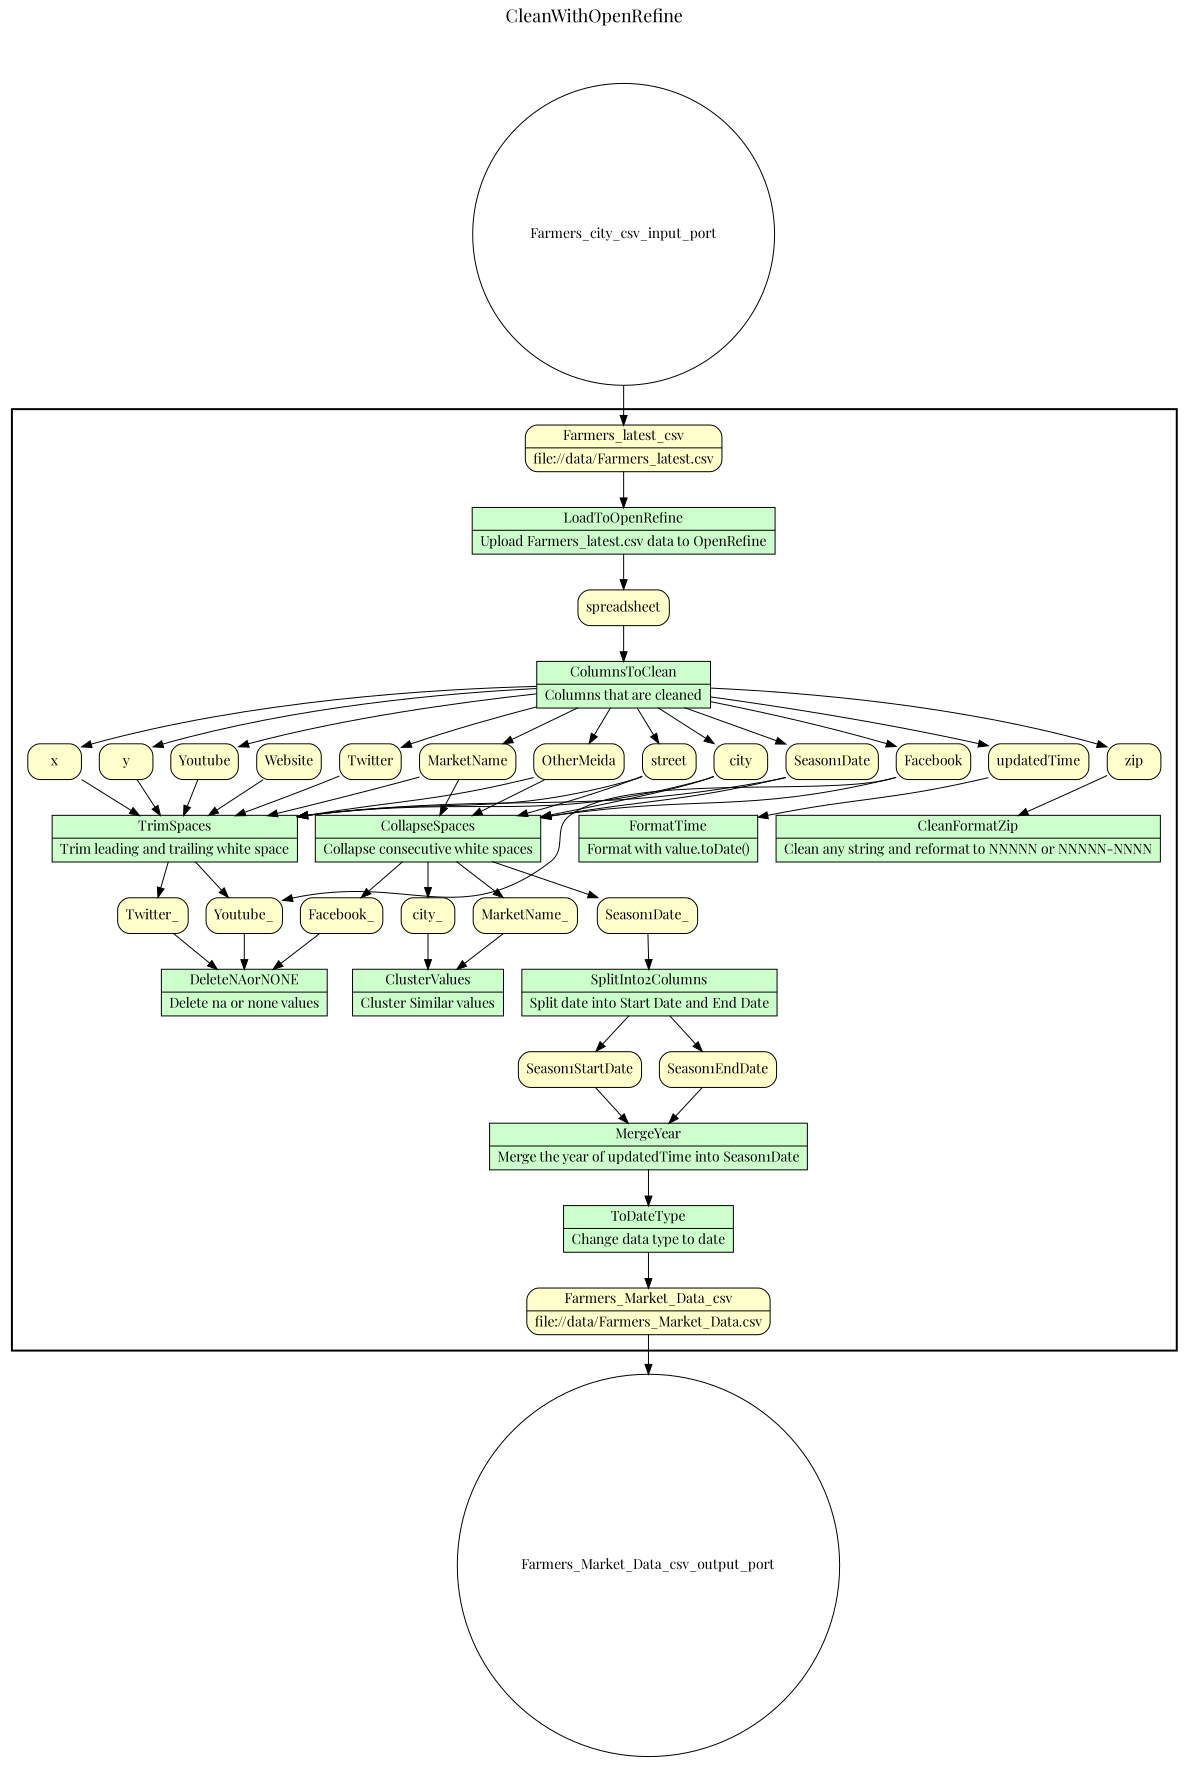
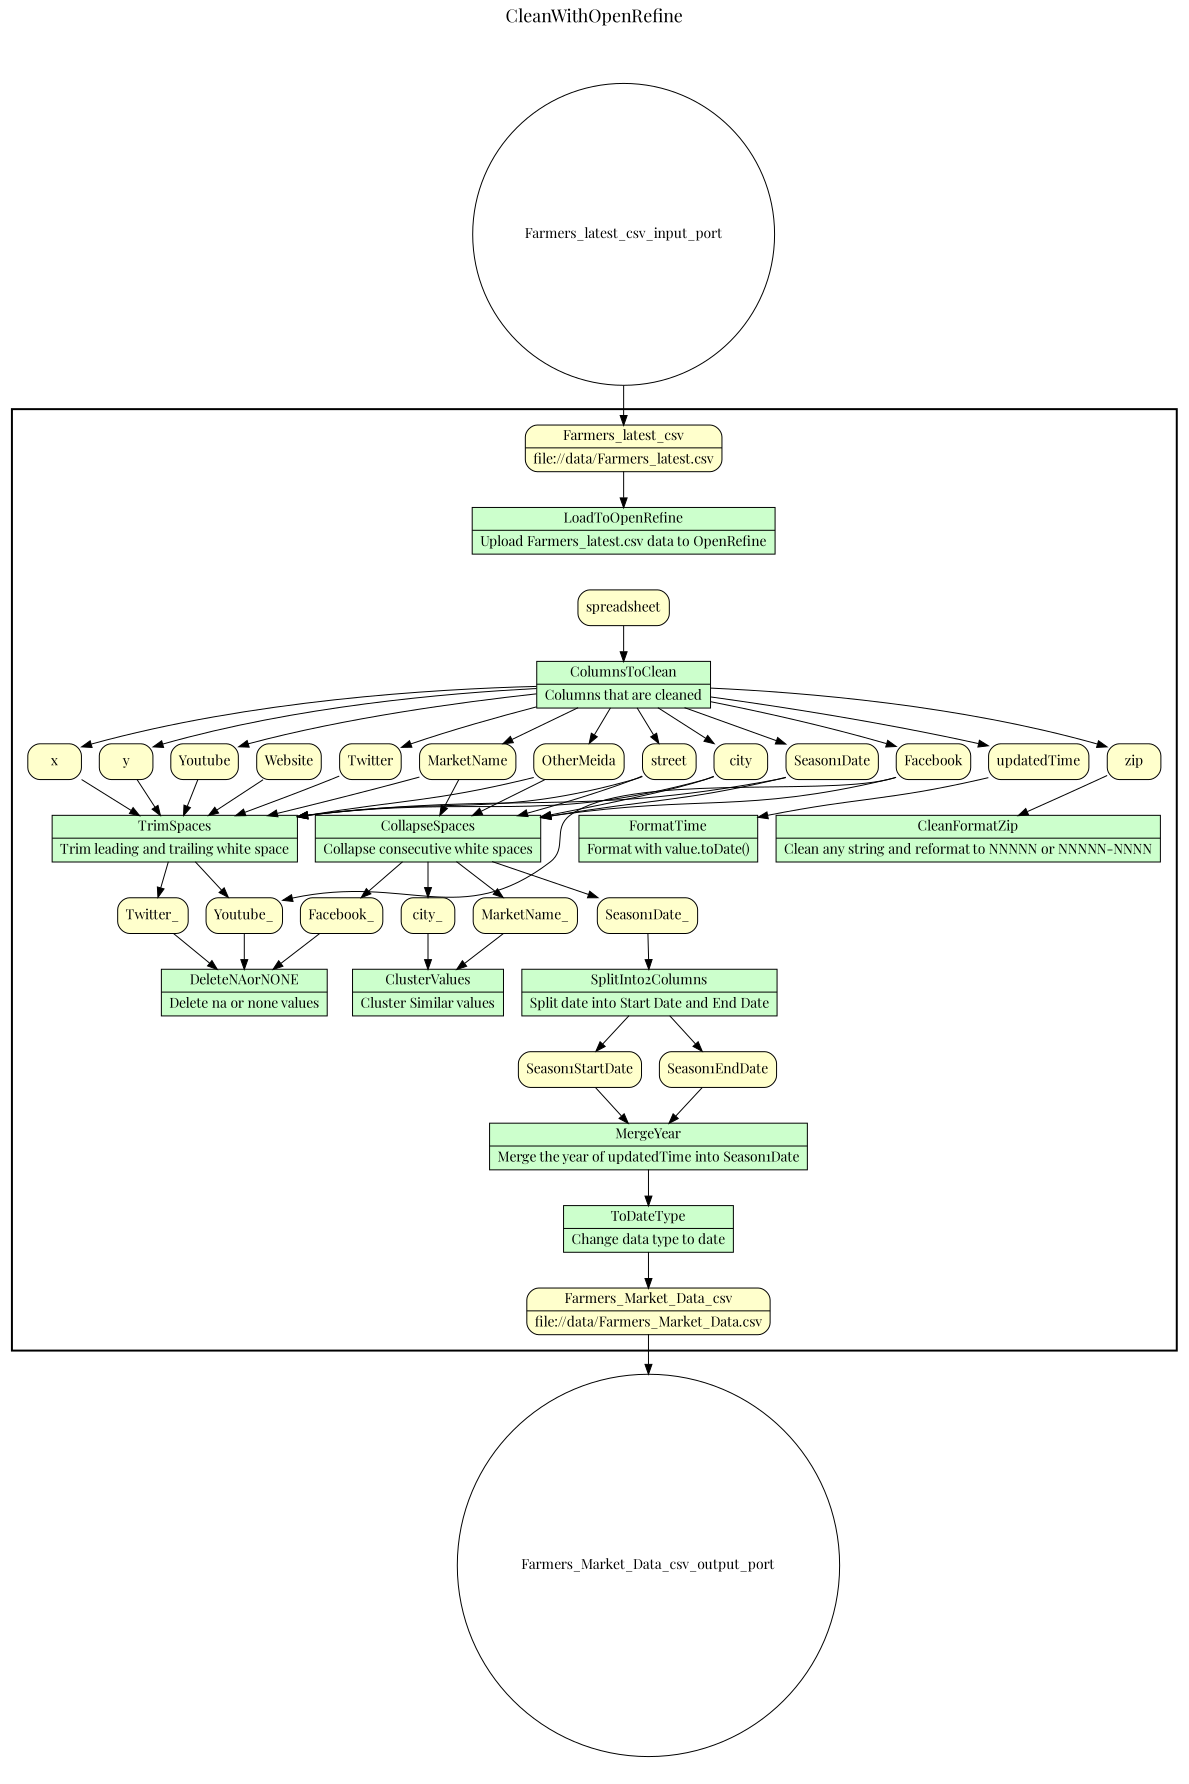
(624, 234) -> (624, 234)
(624, 567) -> none
